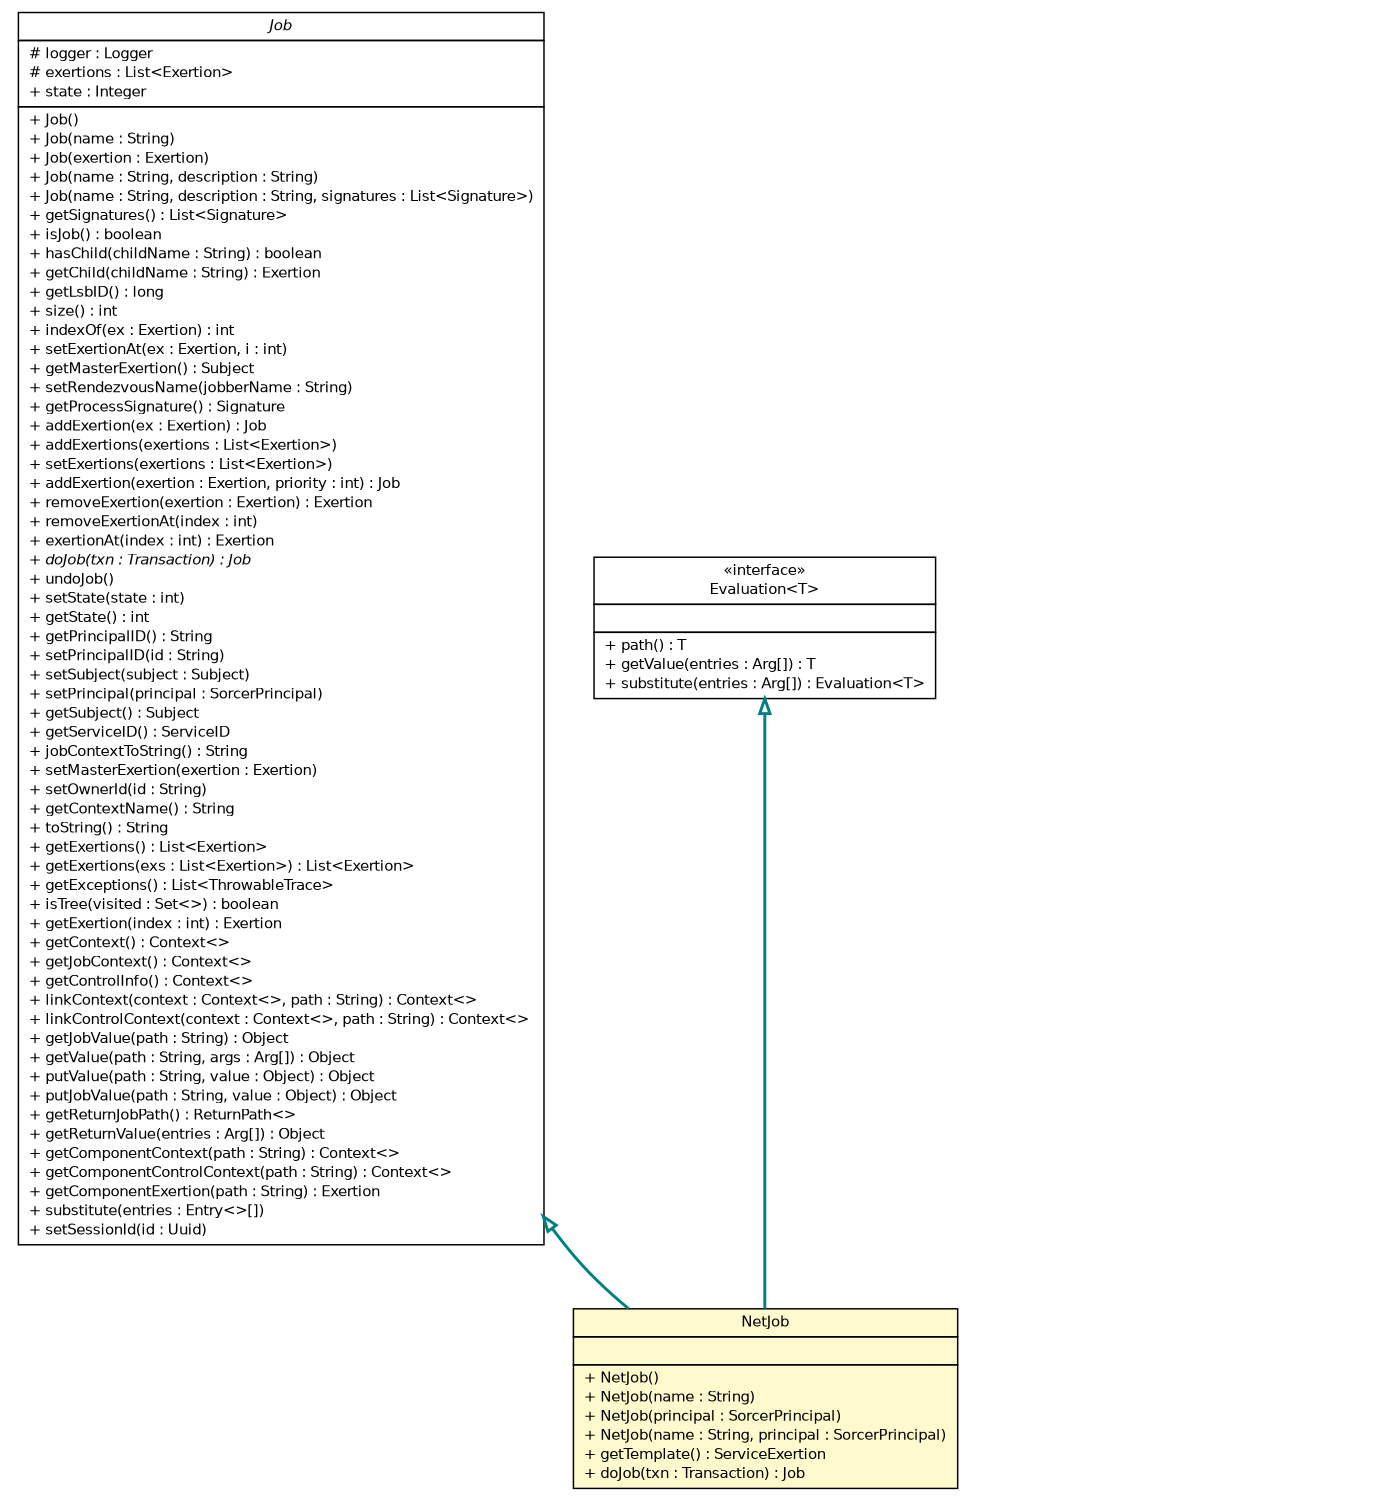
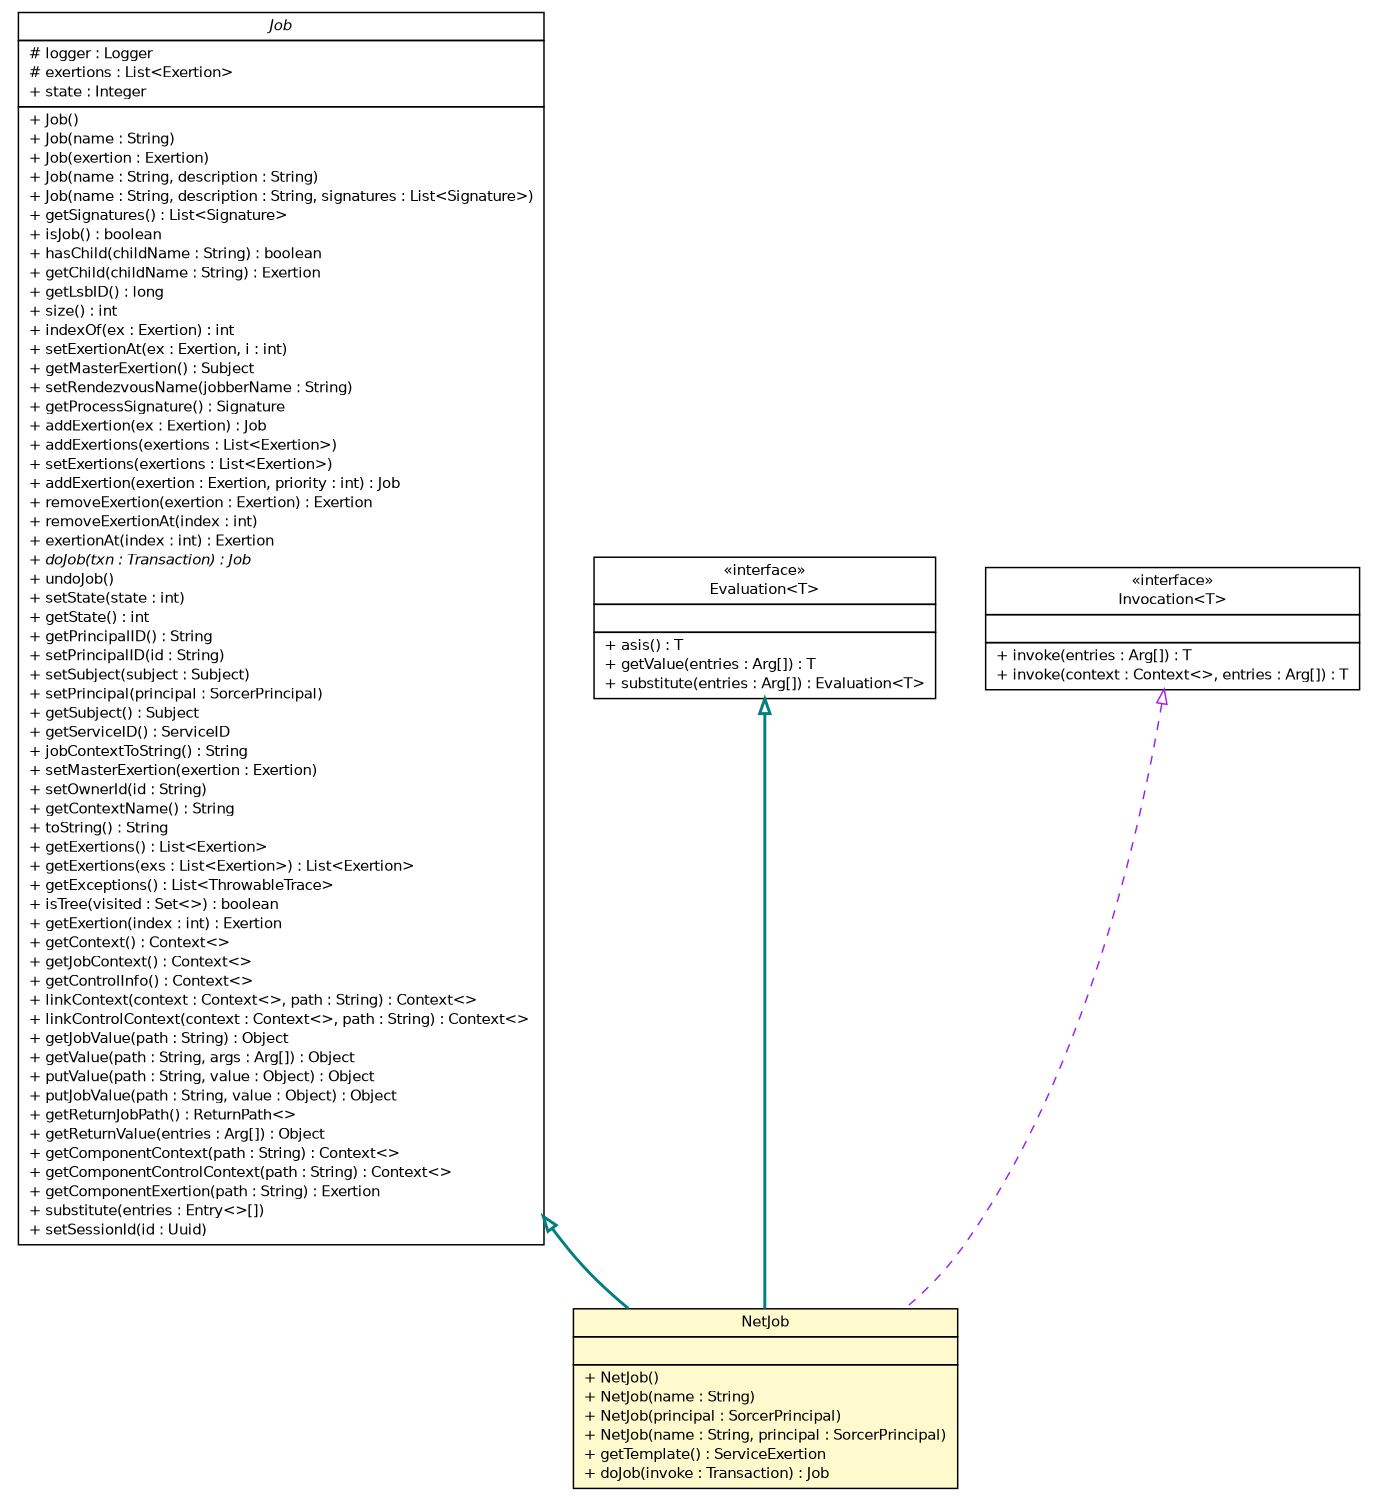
none -> (1173, 628)
(646, 646) -> (644, 646)
(695, 1474) -> (707, 1474)
